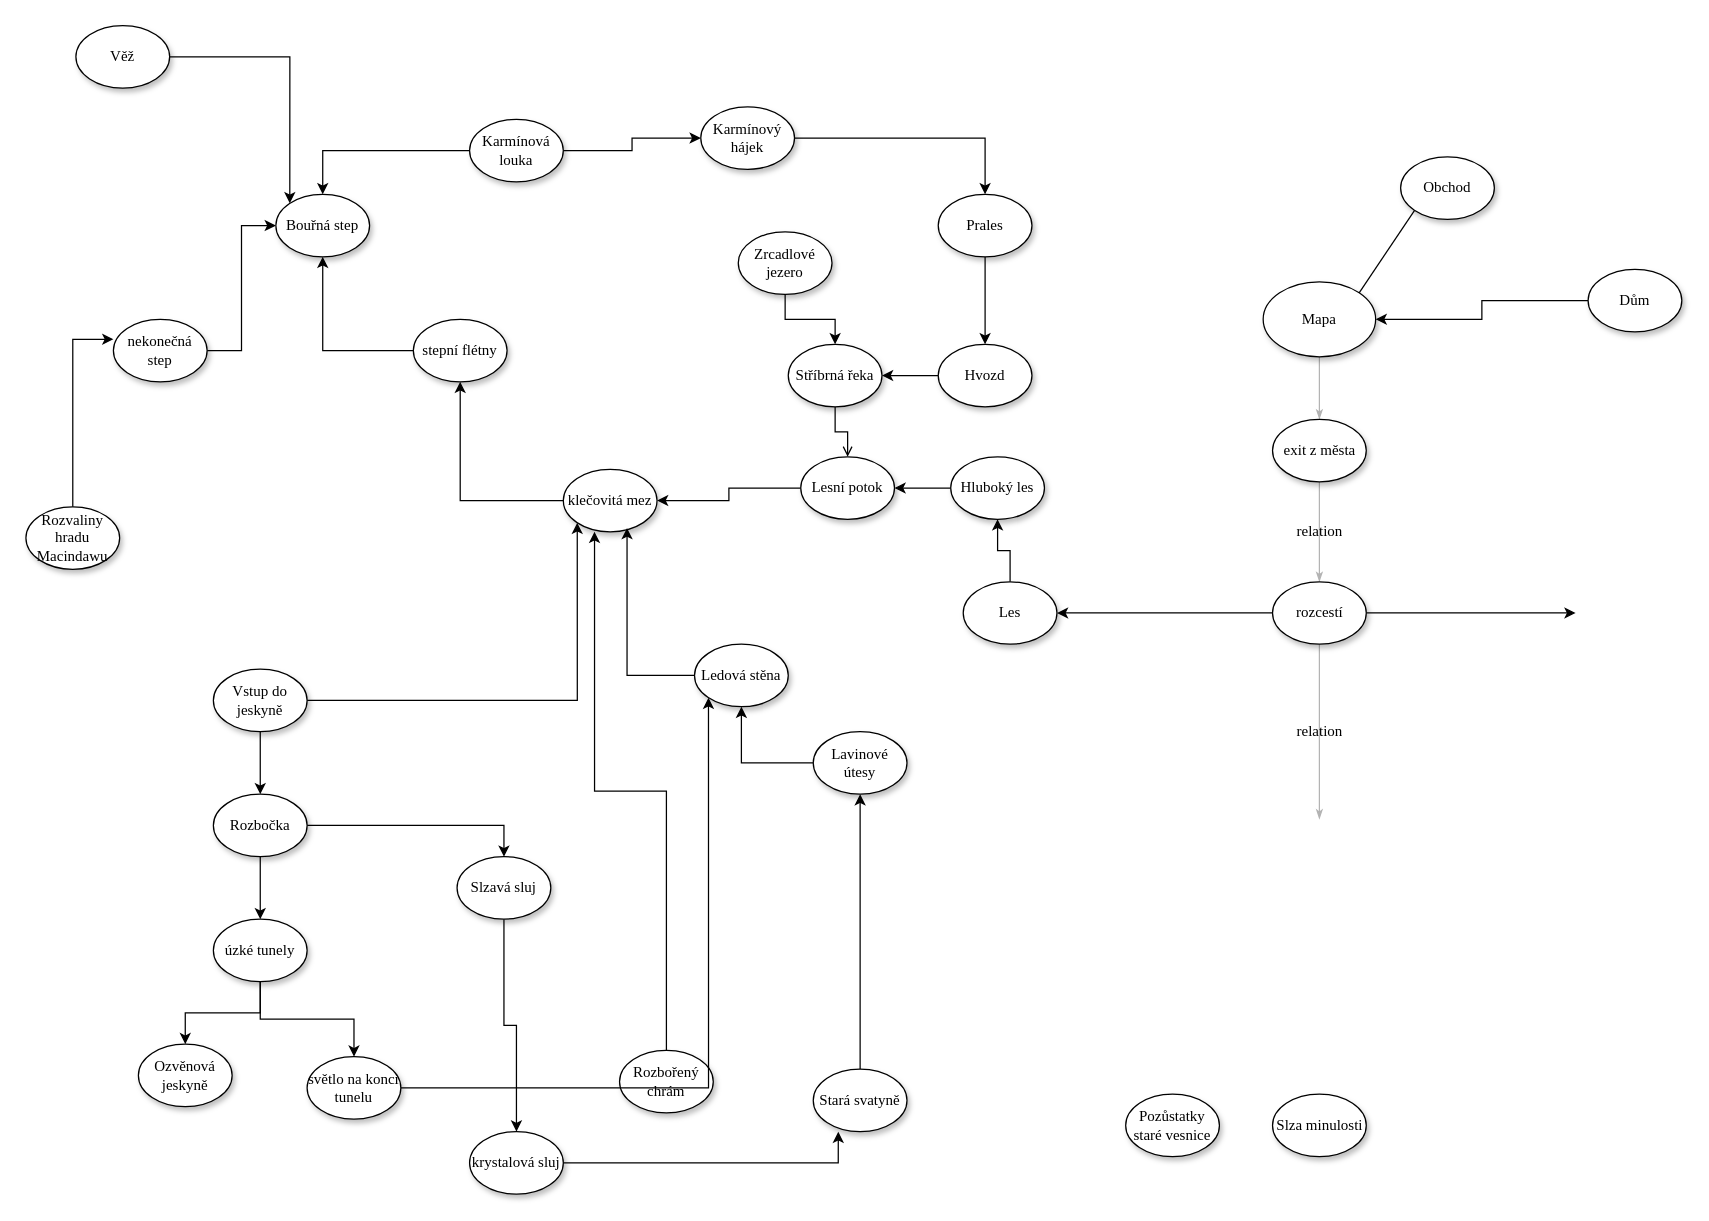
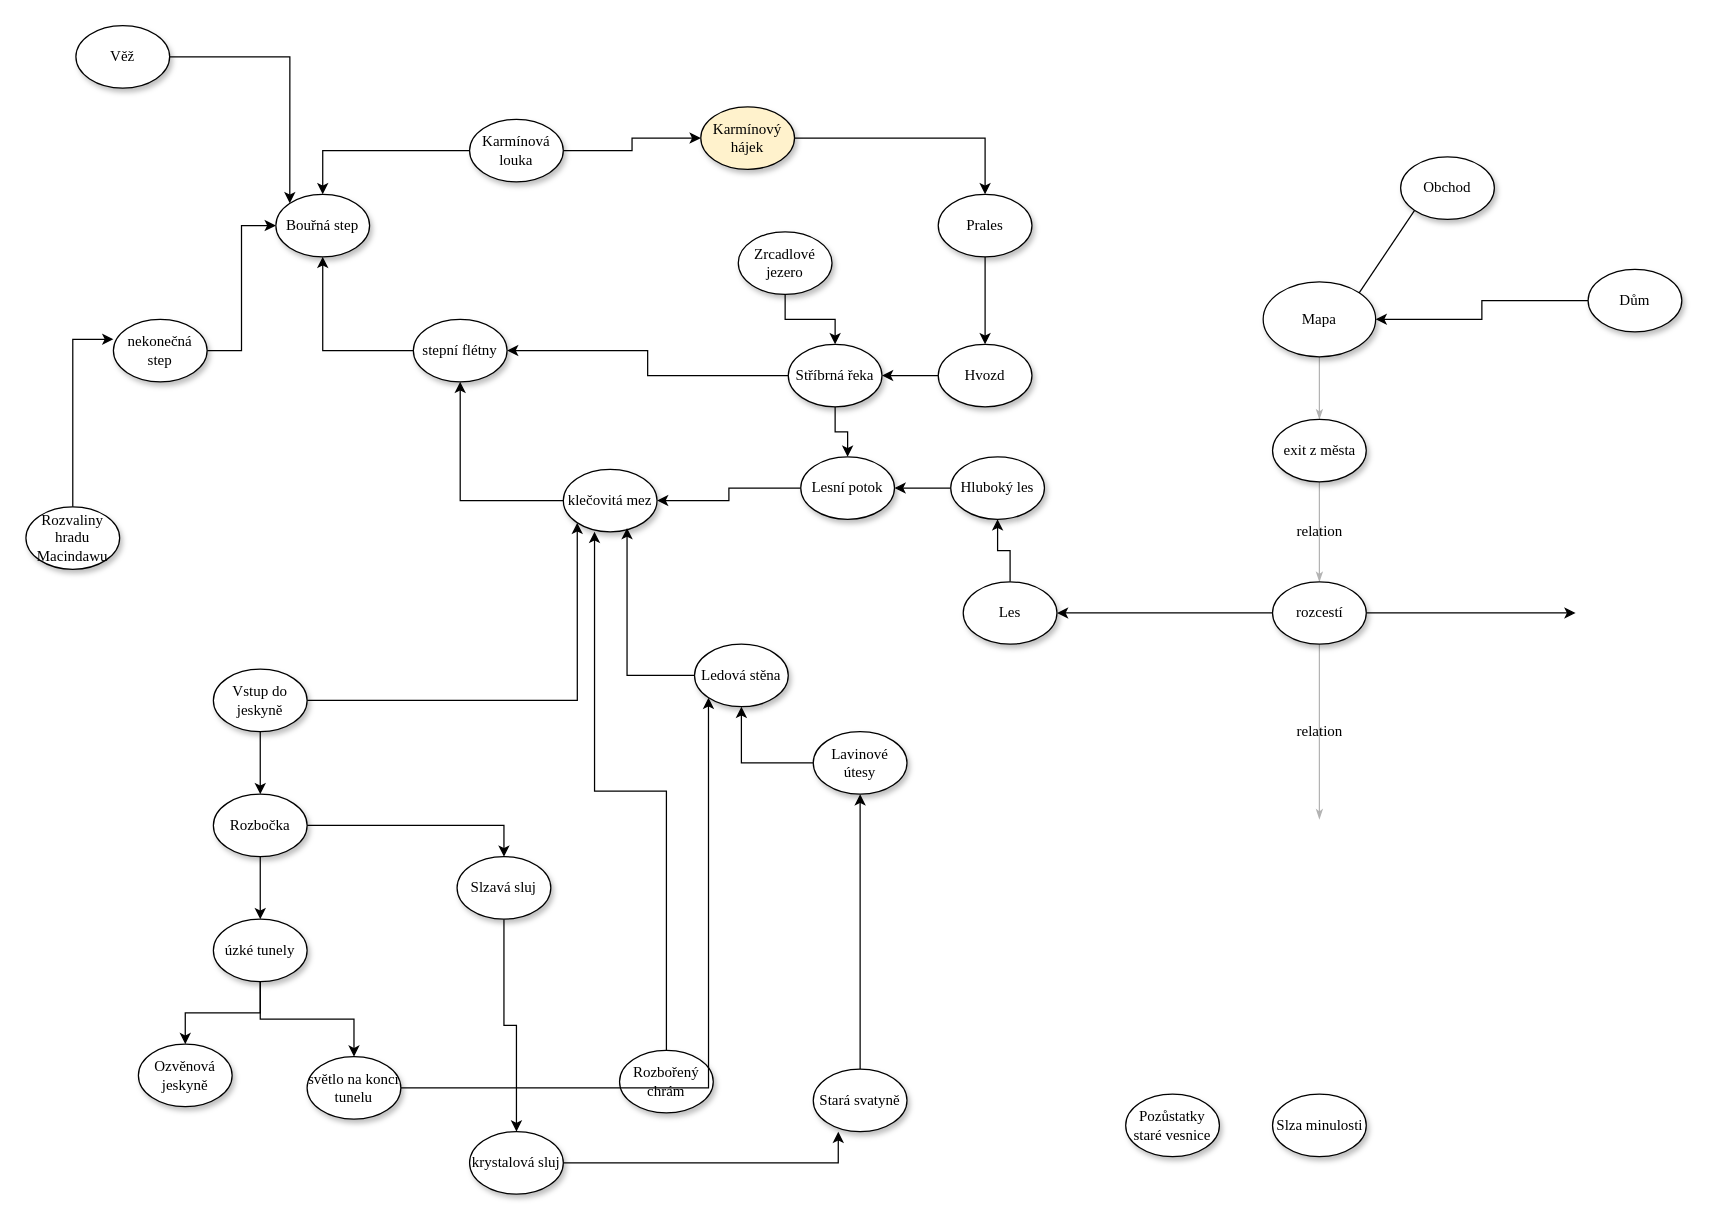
(748, 138) -> (748, 138)
none -> (648, 368)
(848, 449) -> (848, 447)
